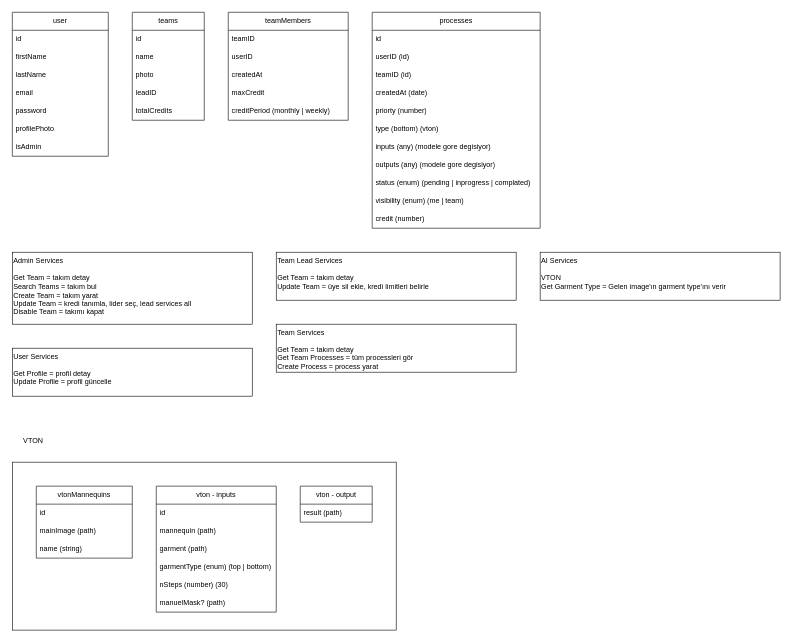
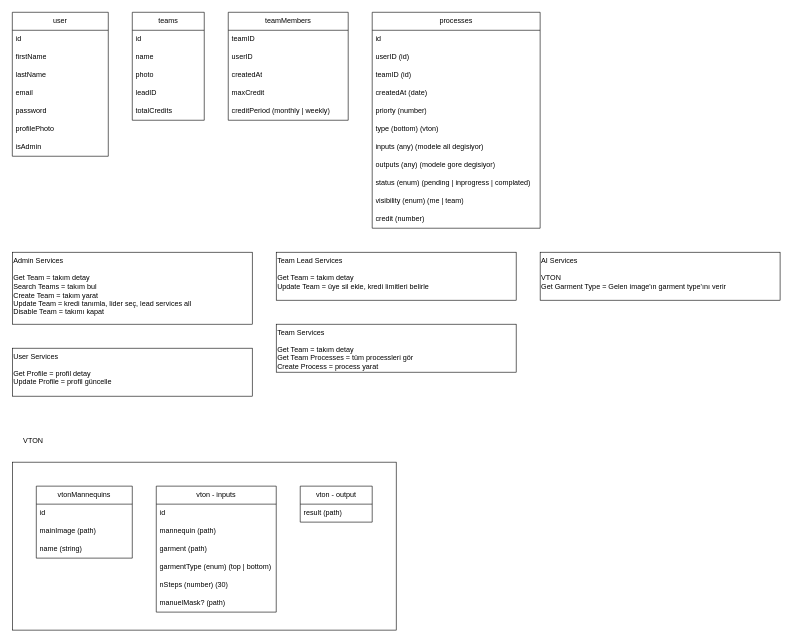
(441, 147) -> (437, 147)
